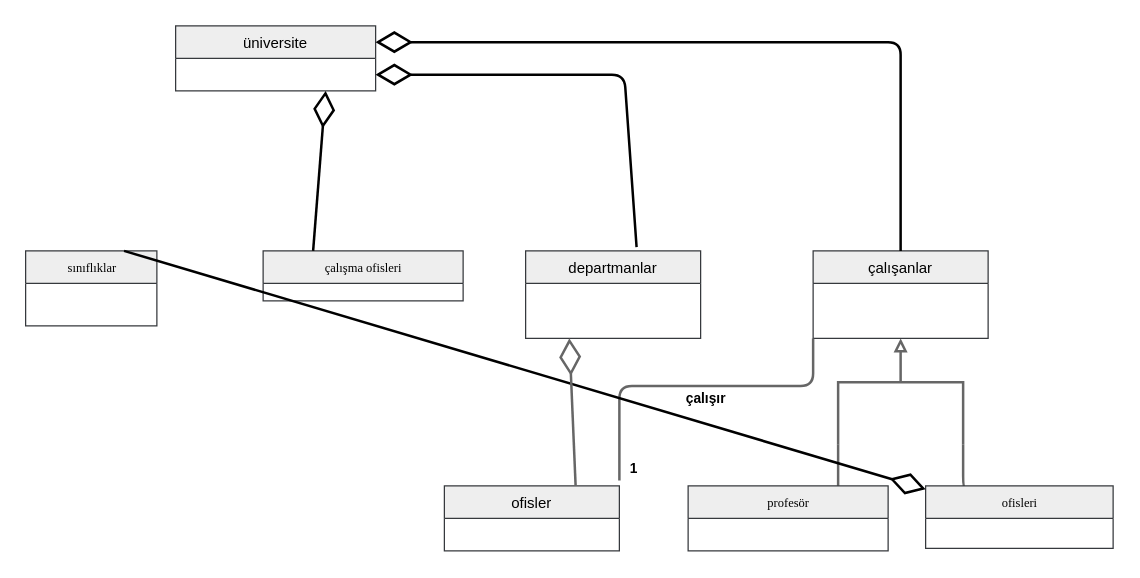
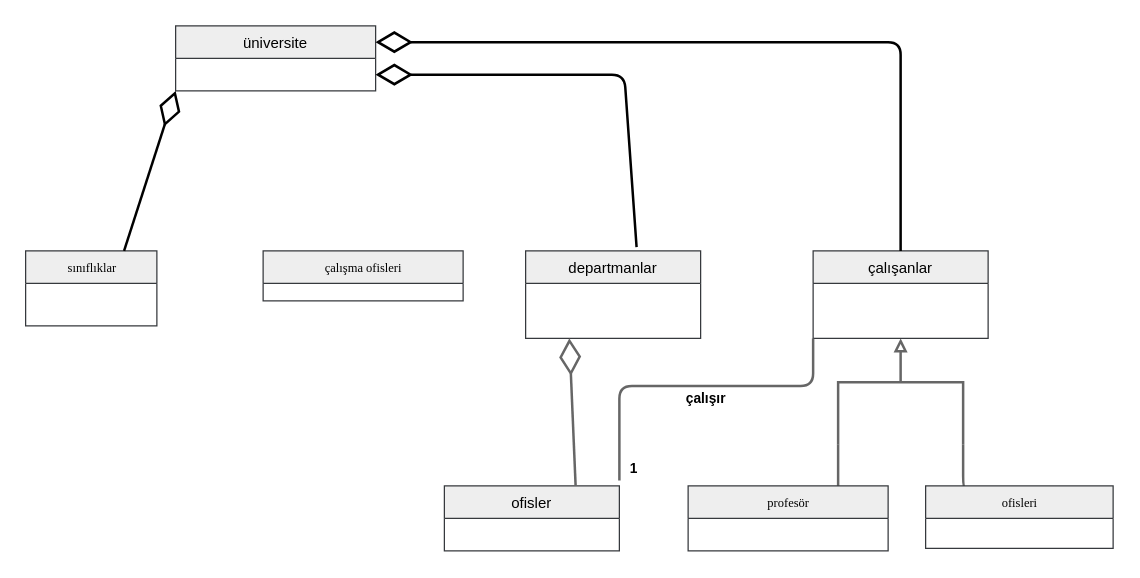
(318, 189) -> none
(498, 362) -> (144, 188)
